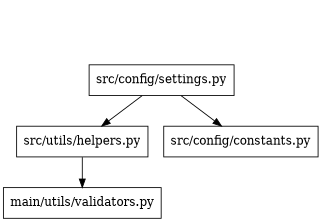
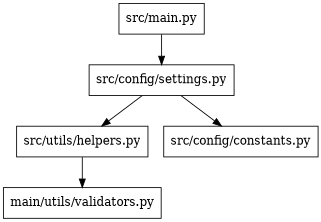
none -> (162, 19)
